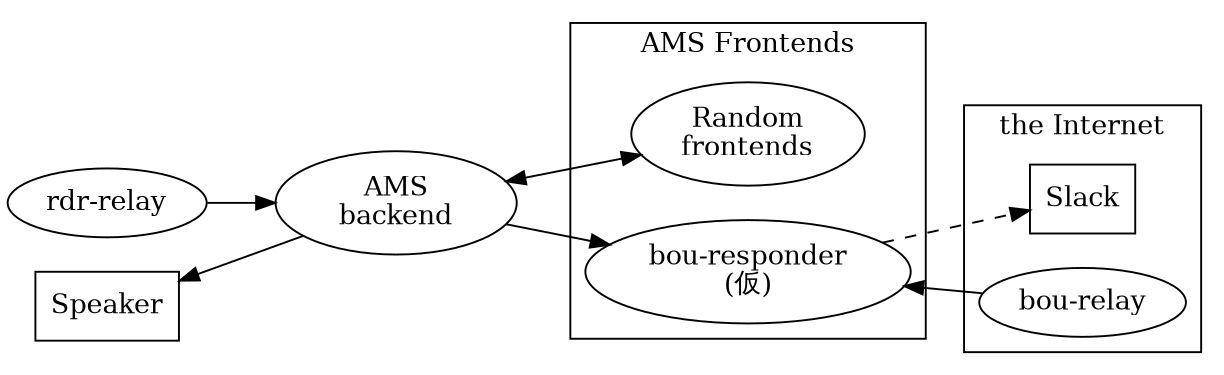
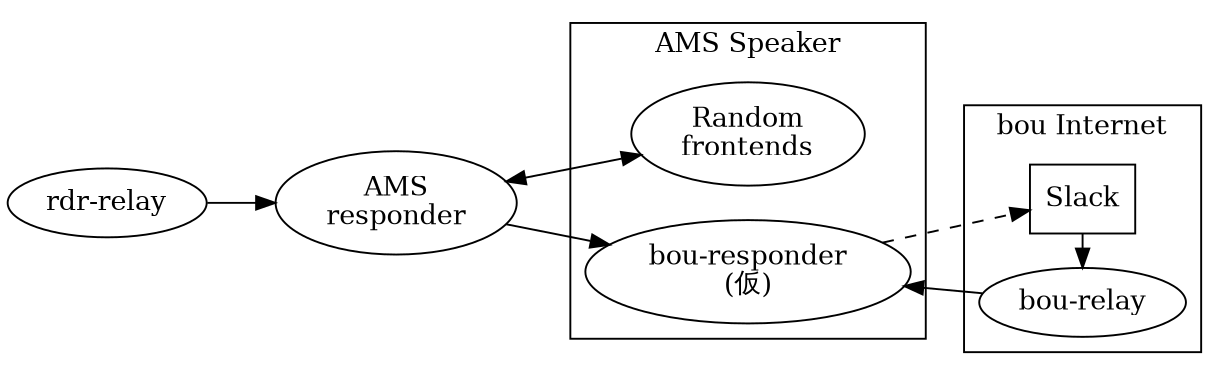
(748, 45) -> (748, 45)
(1083, 127) -> (1083, 127)
(396, 203) -> (396, 203)
none -> (1083, 241)
(107, 306) -> none
